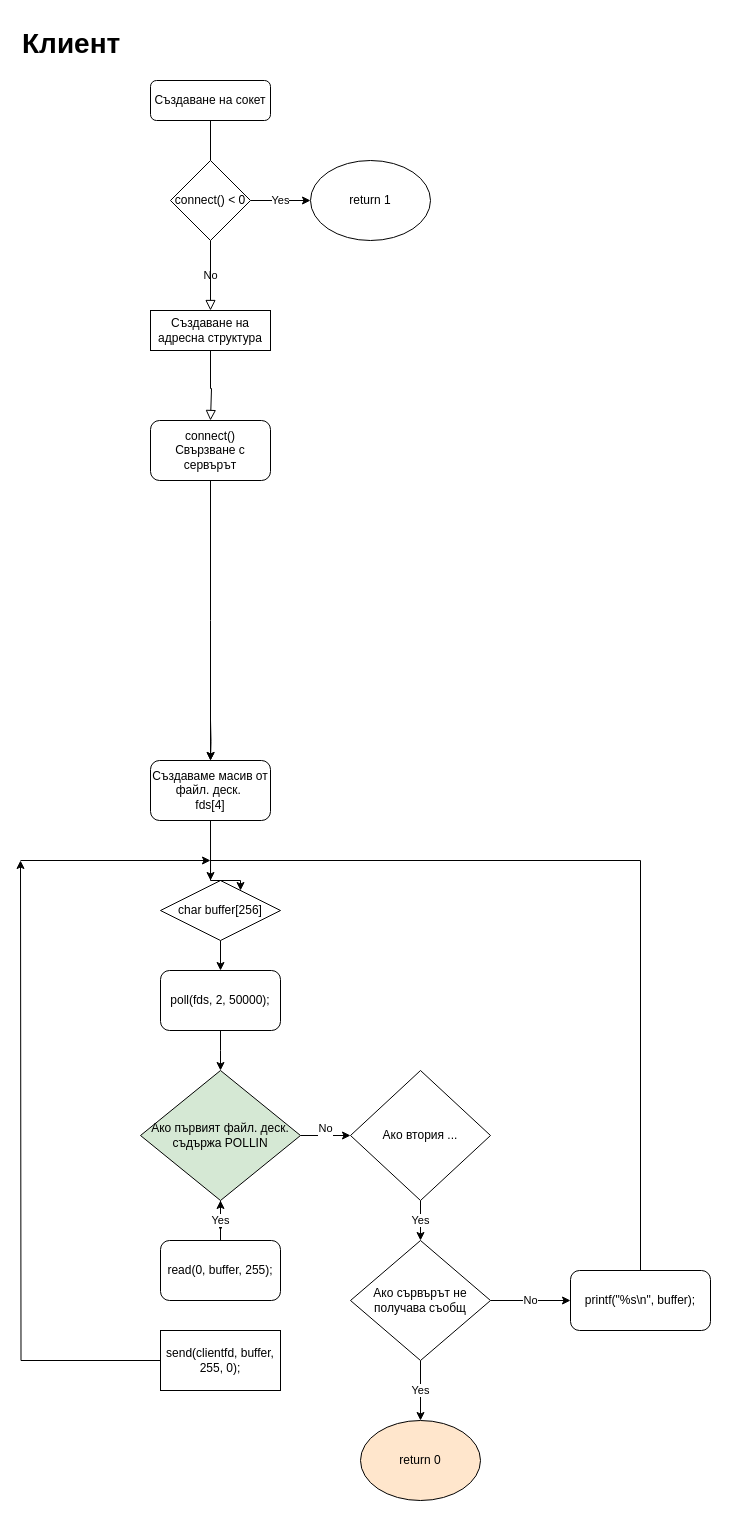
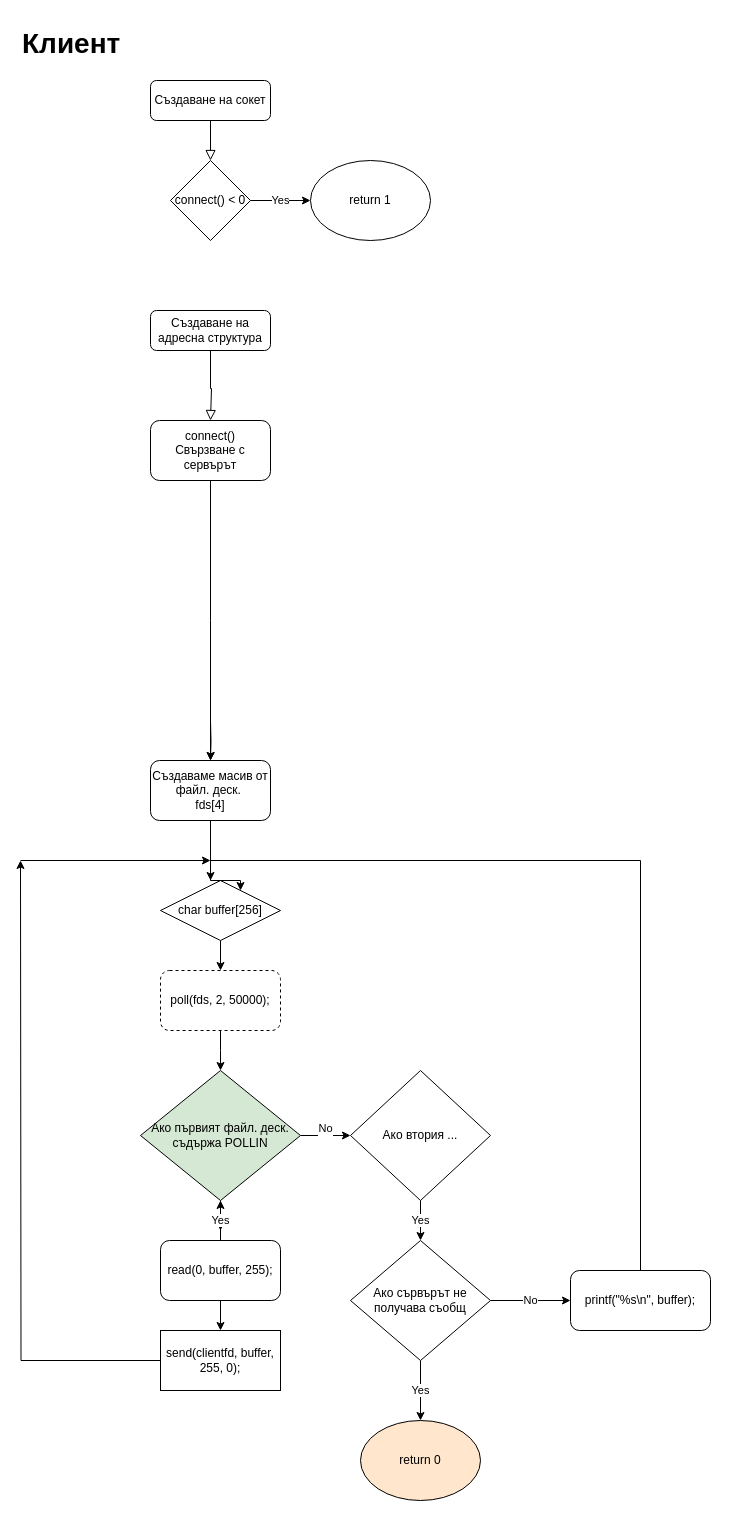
(211, 153) -> (211, 149)
(211, 270) -> none
(211, 331) -> (211, 331)
(221, 1001) -> (221, 1001)
none -> (221, 1312)
